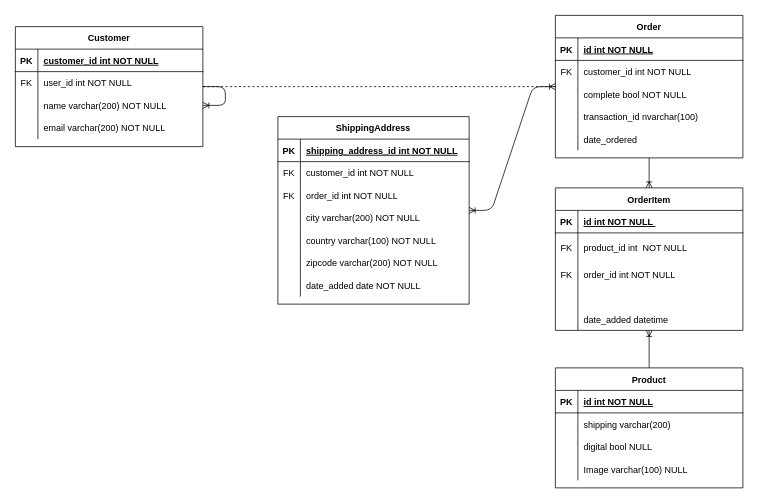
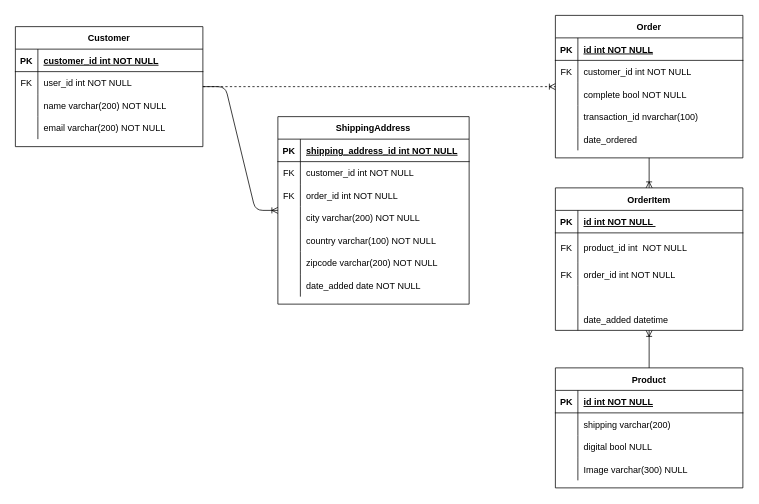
(223, 104) -> (242, 156)
(510, 157) -> none
(639, 470) -> (639, 470)
